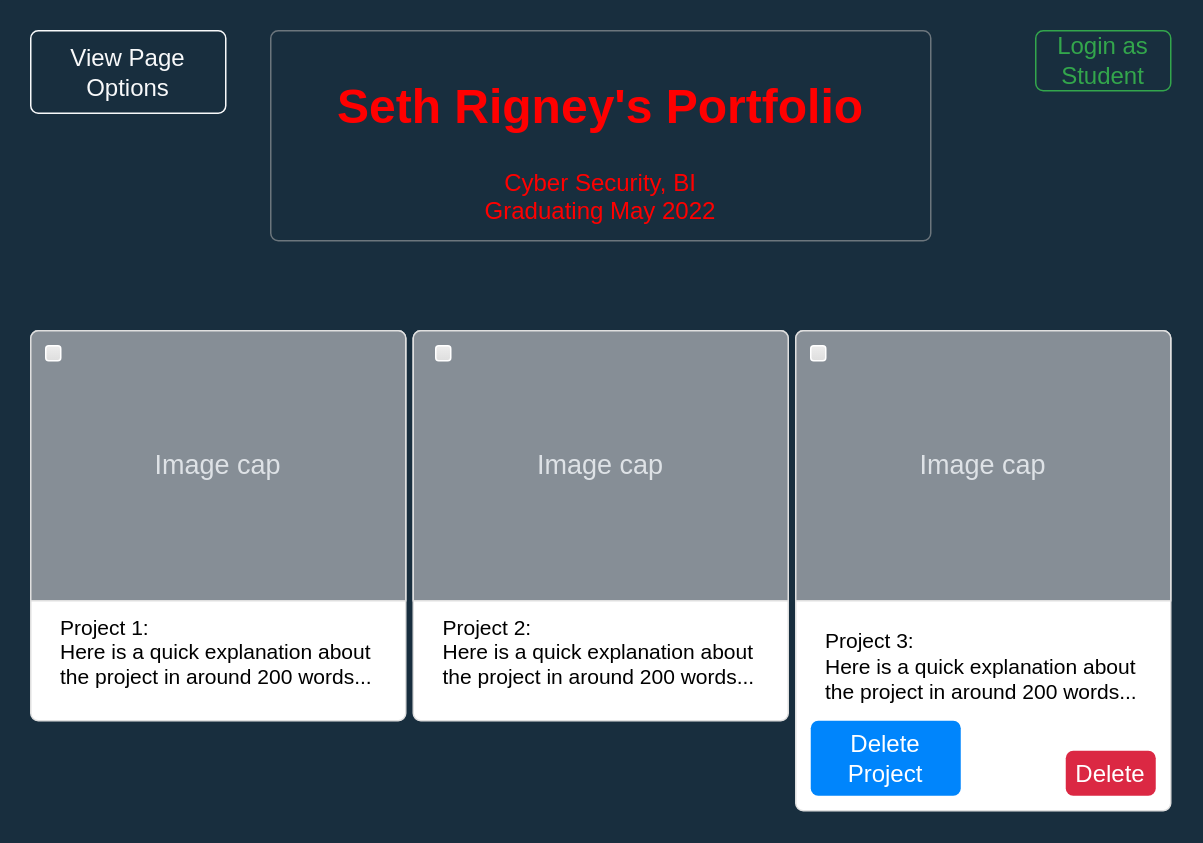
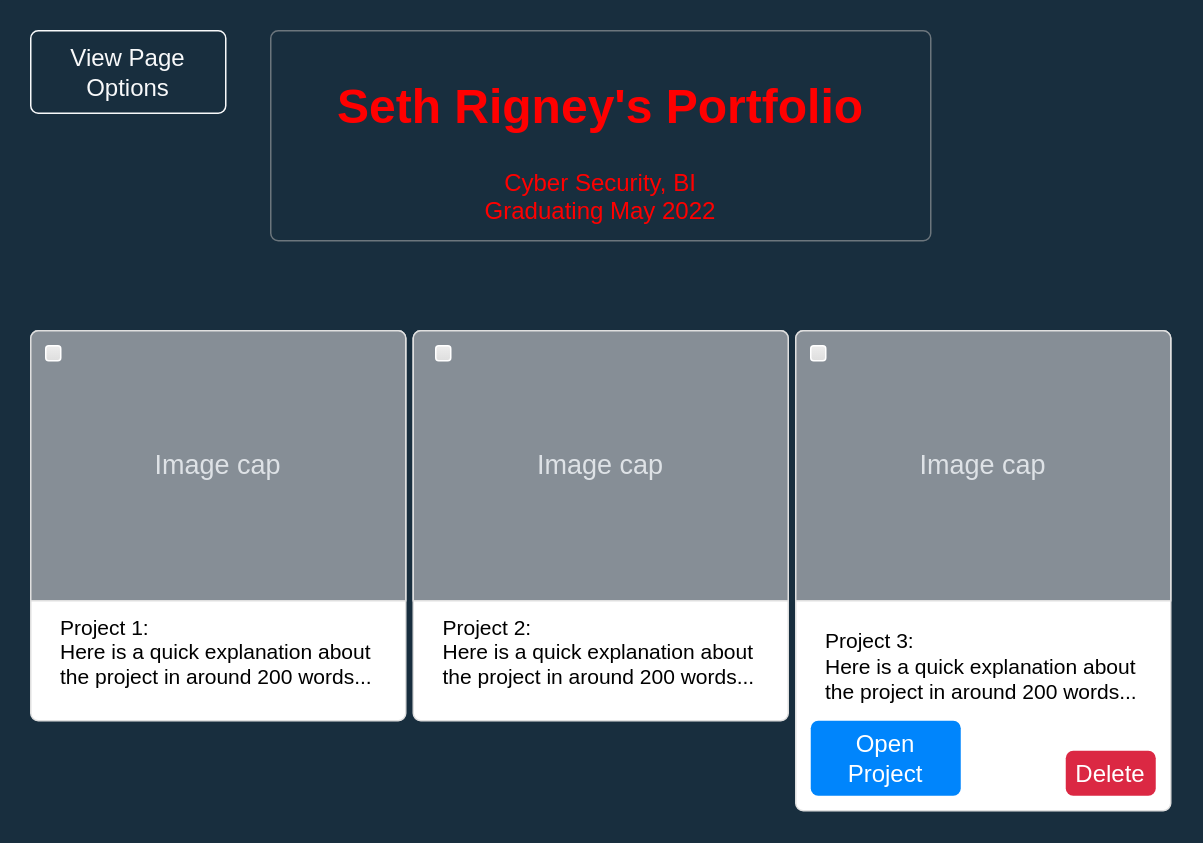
(1103, 61) -> none
(886, 758) -> (886, 758)
